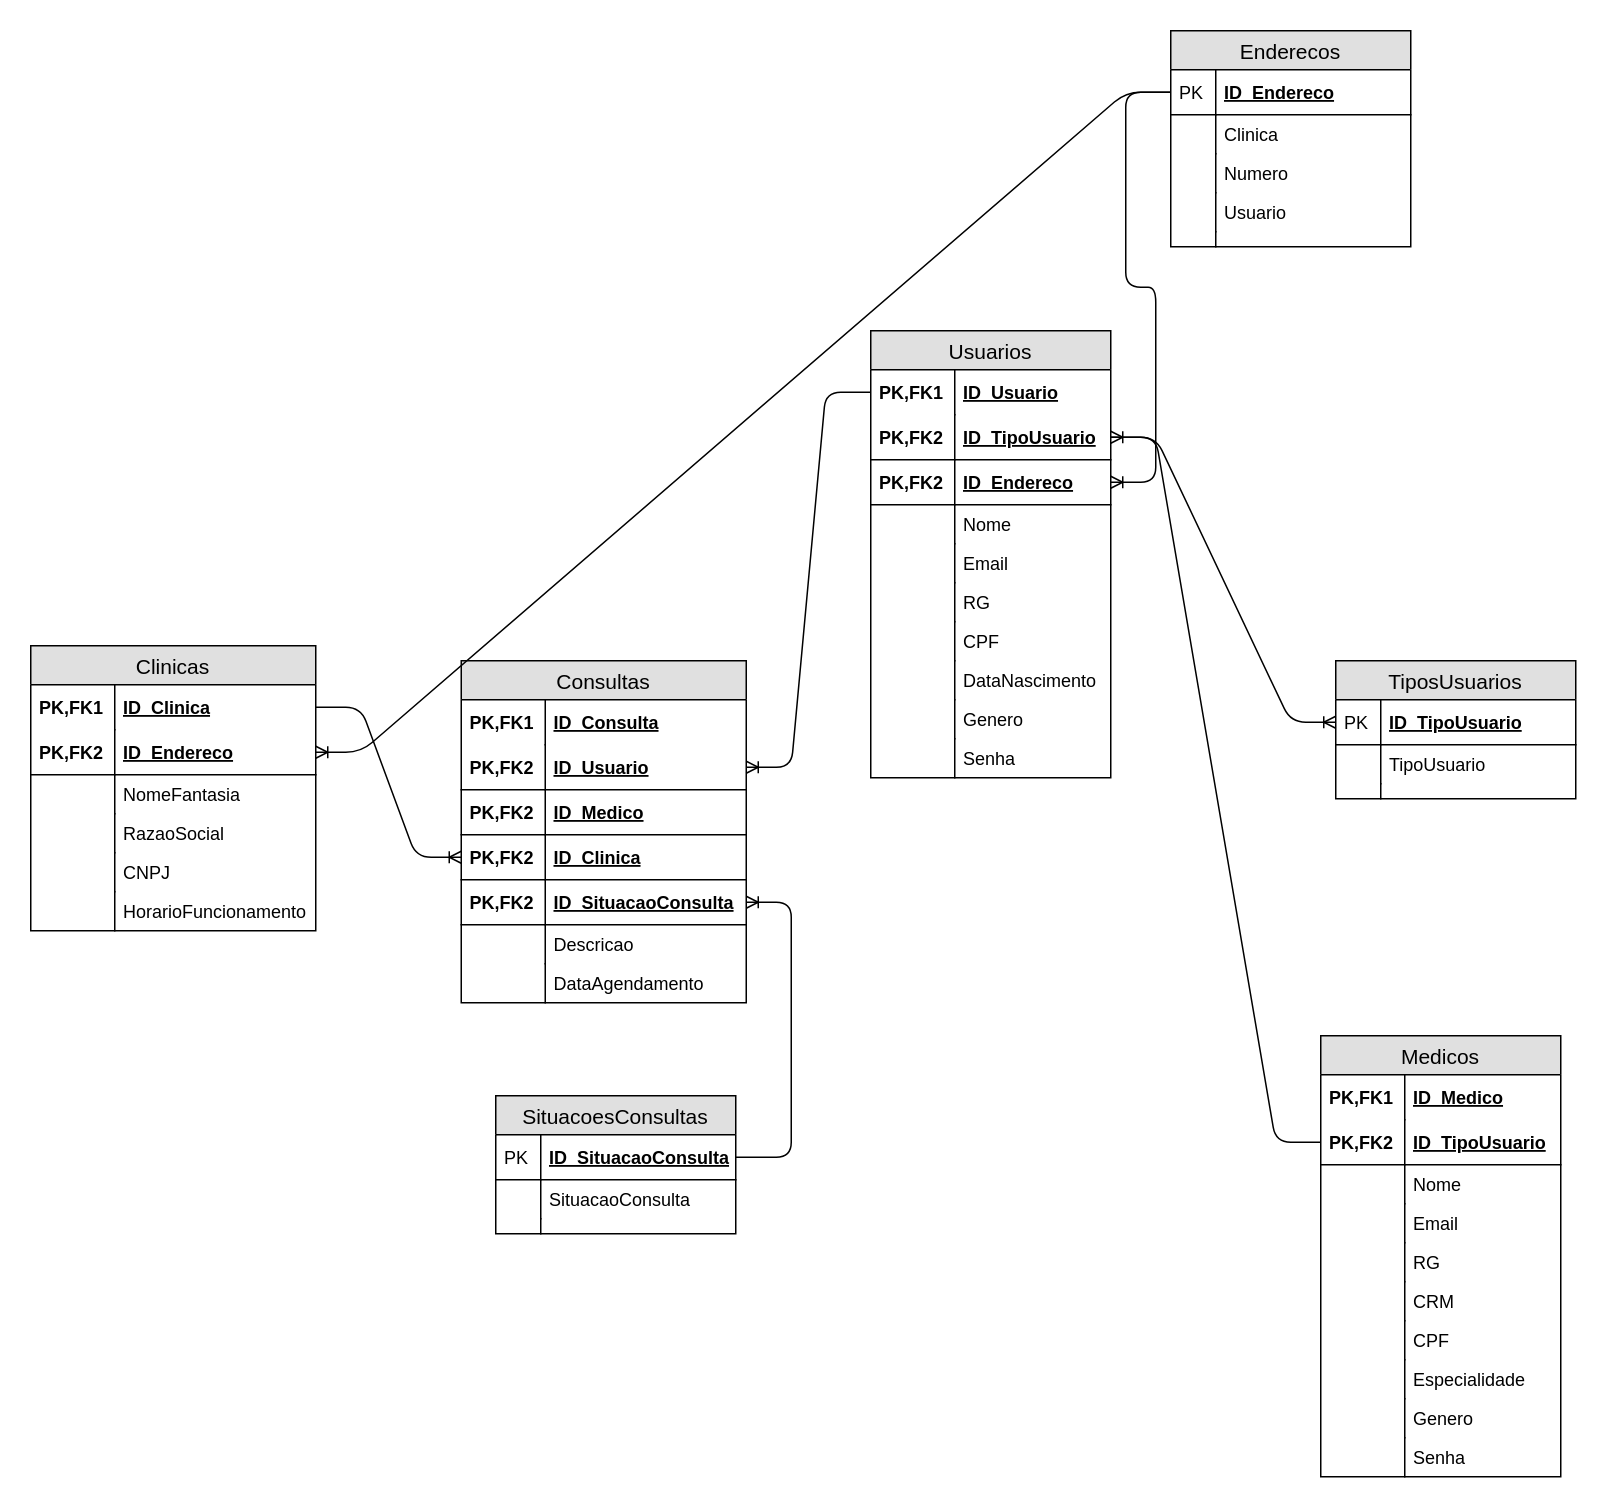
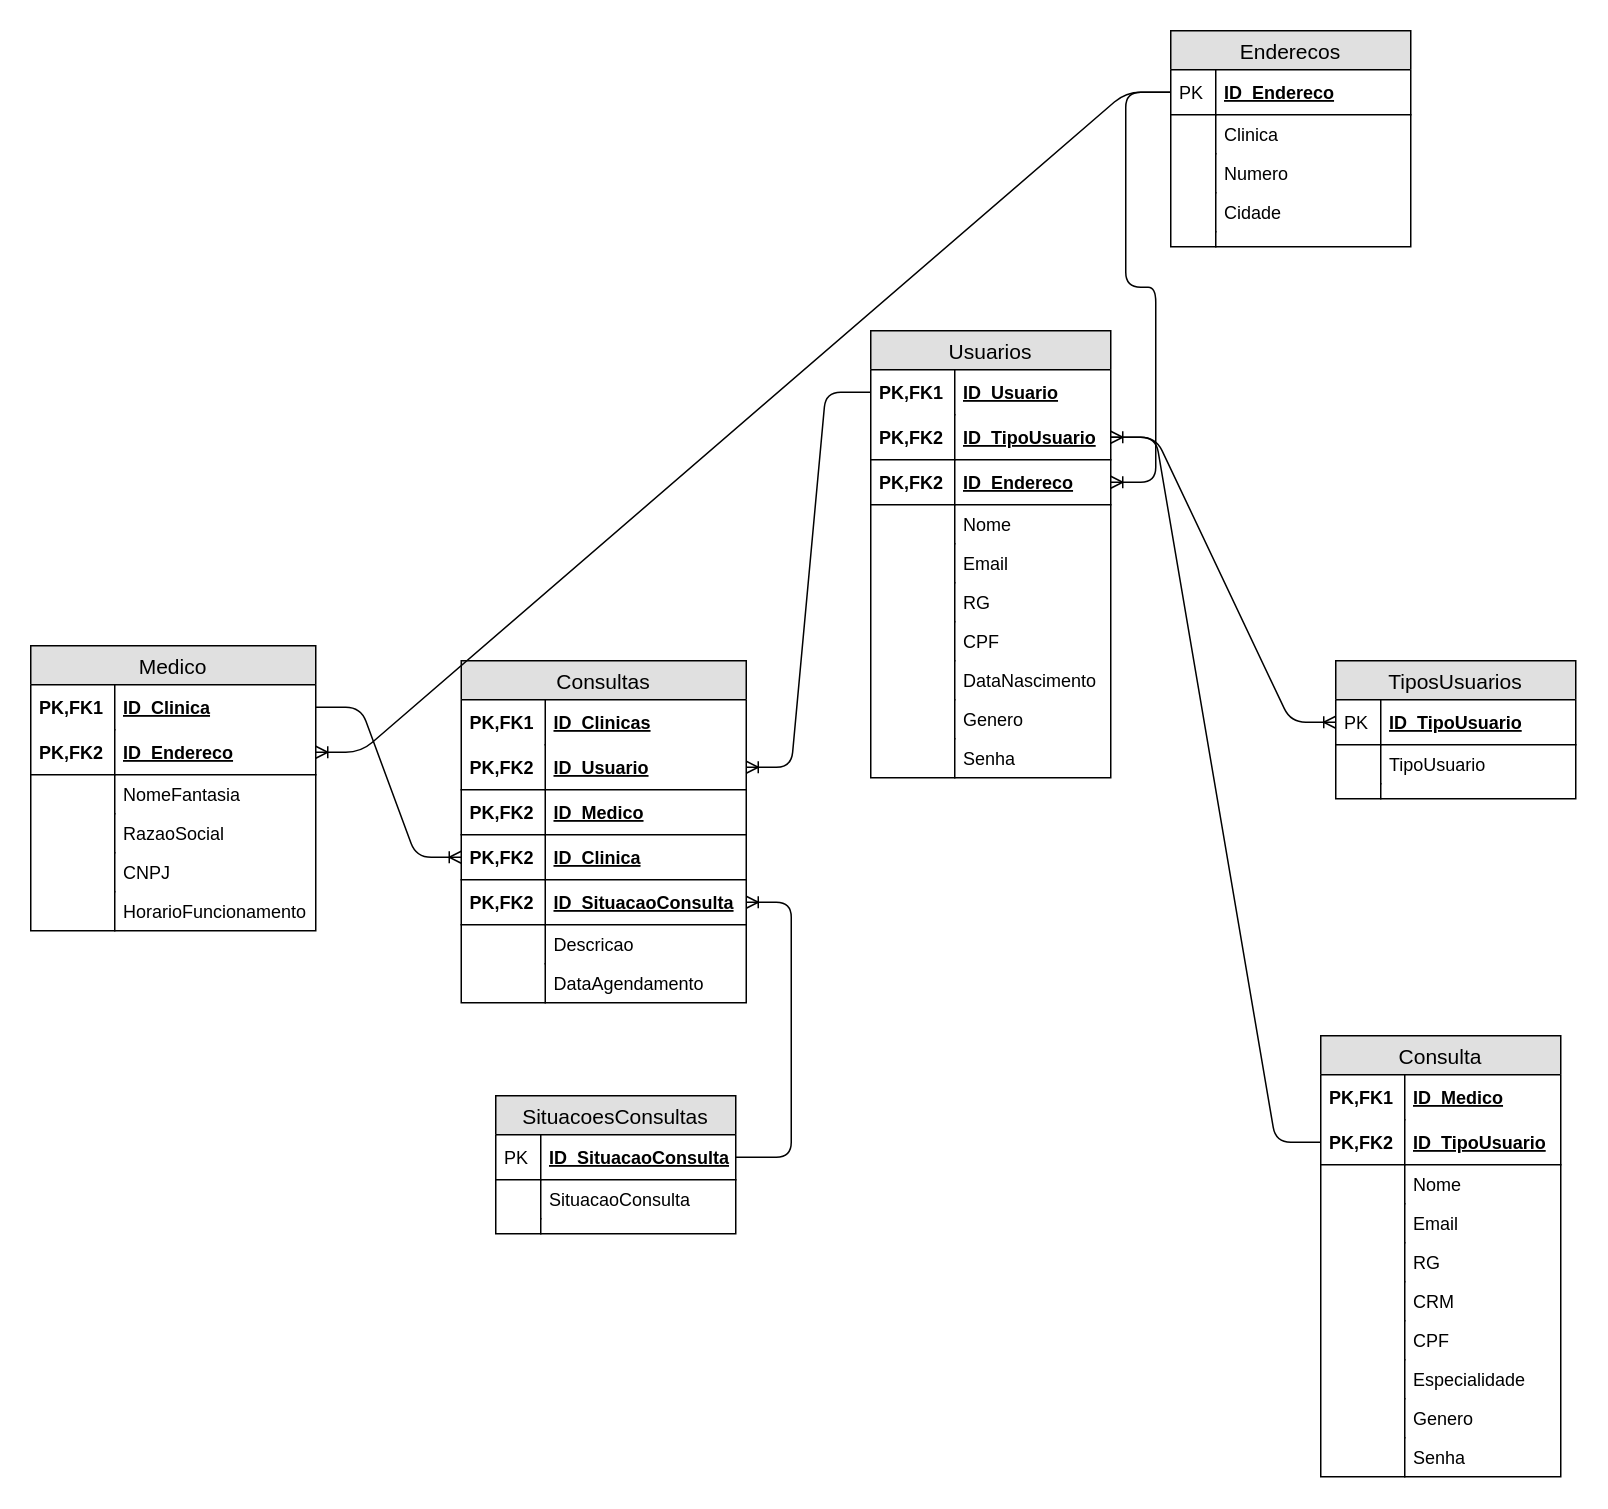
(1257, 213) -> (1252, 213)
(173, 667) -> (173, 667)
(607, 723) -> (602, 723)
(1440, 1057) -> (1440, 1057)
